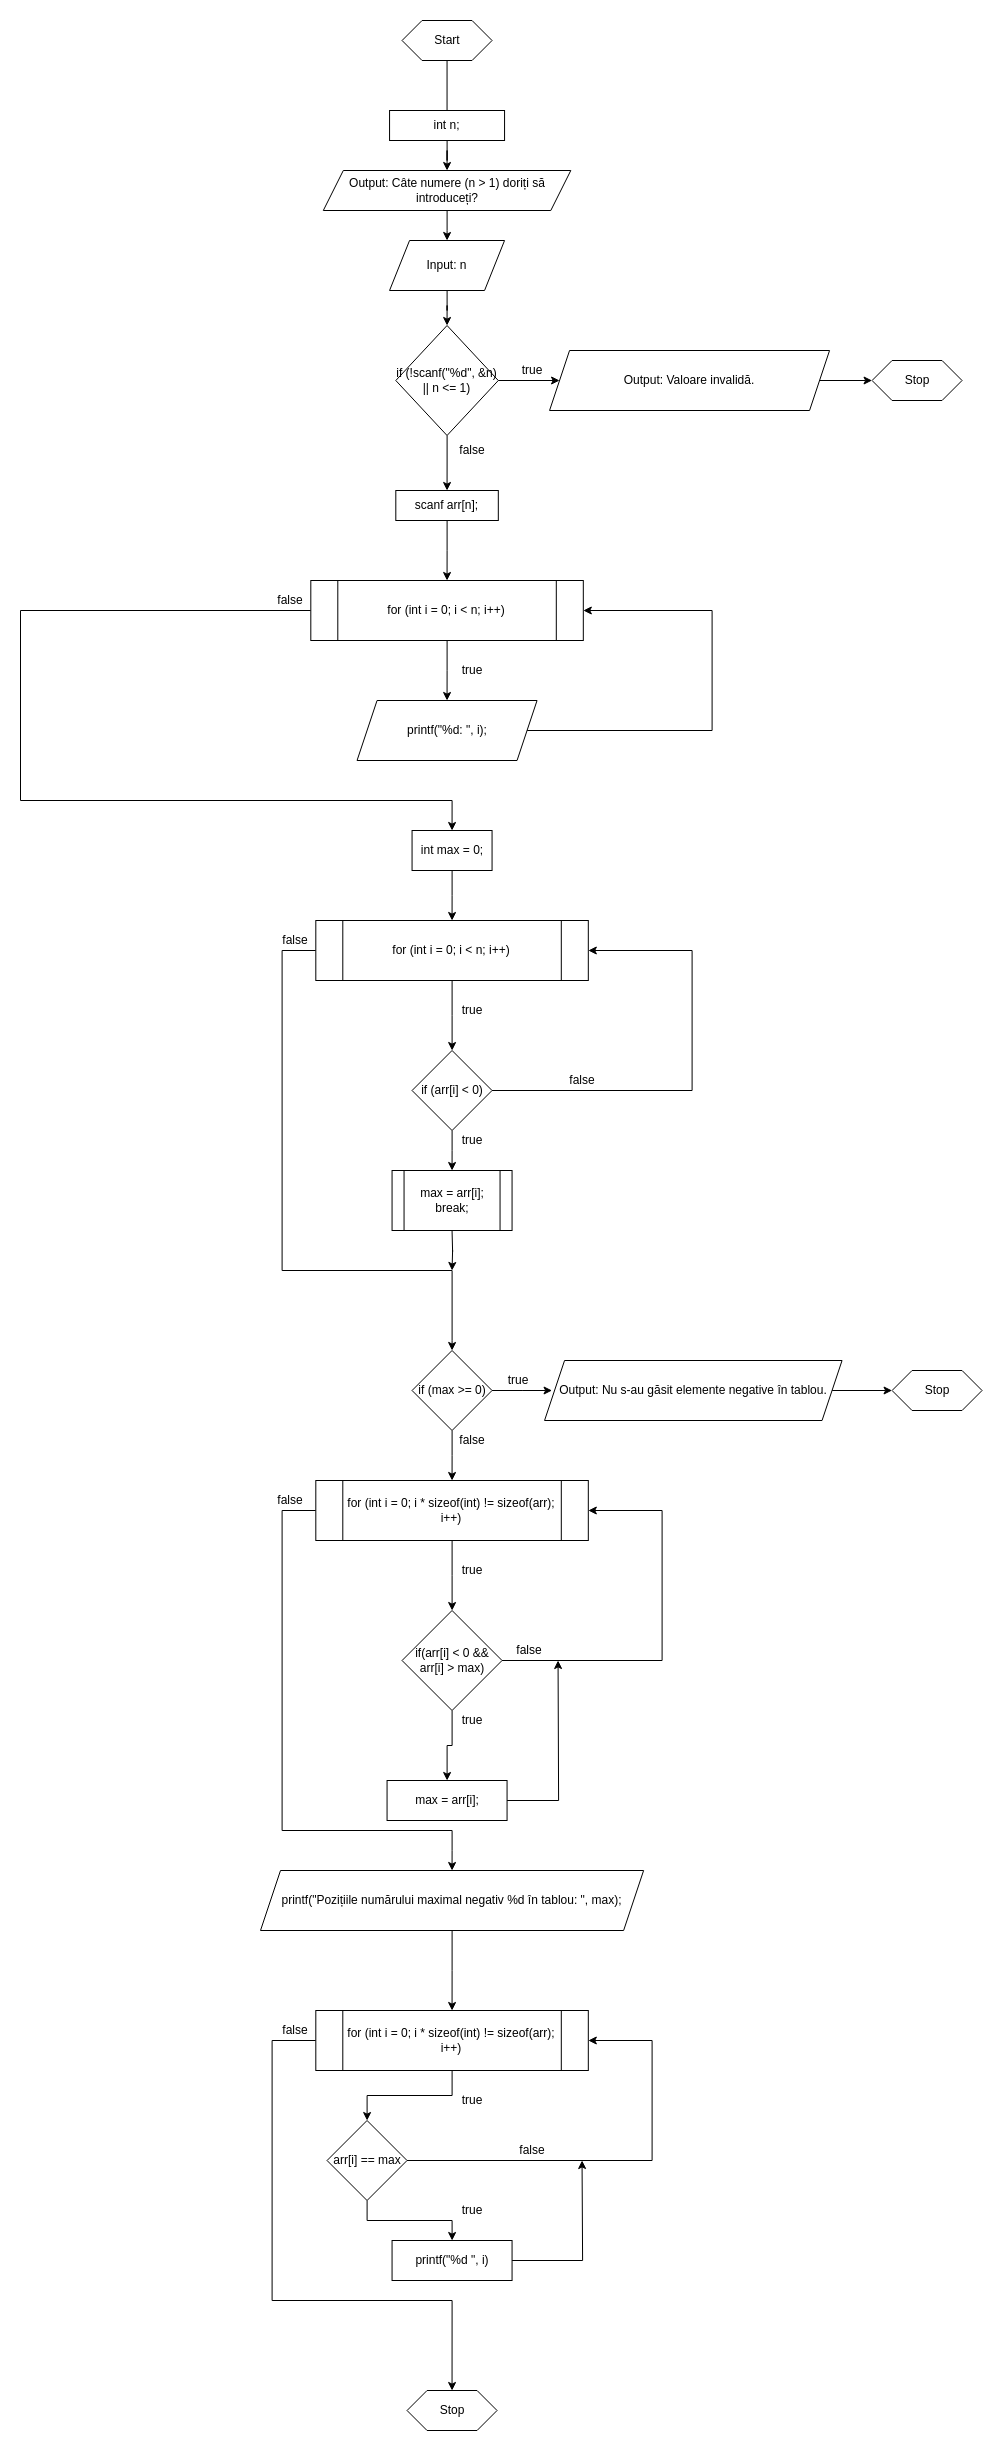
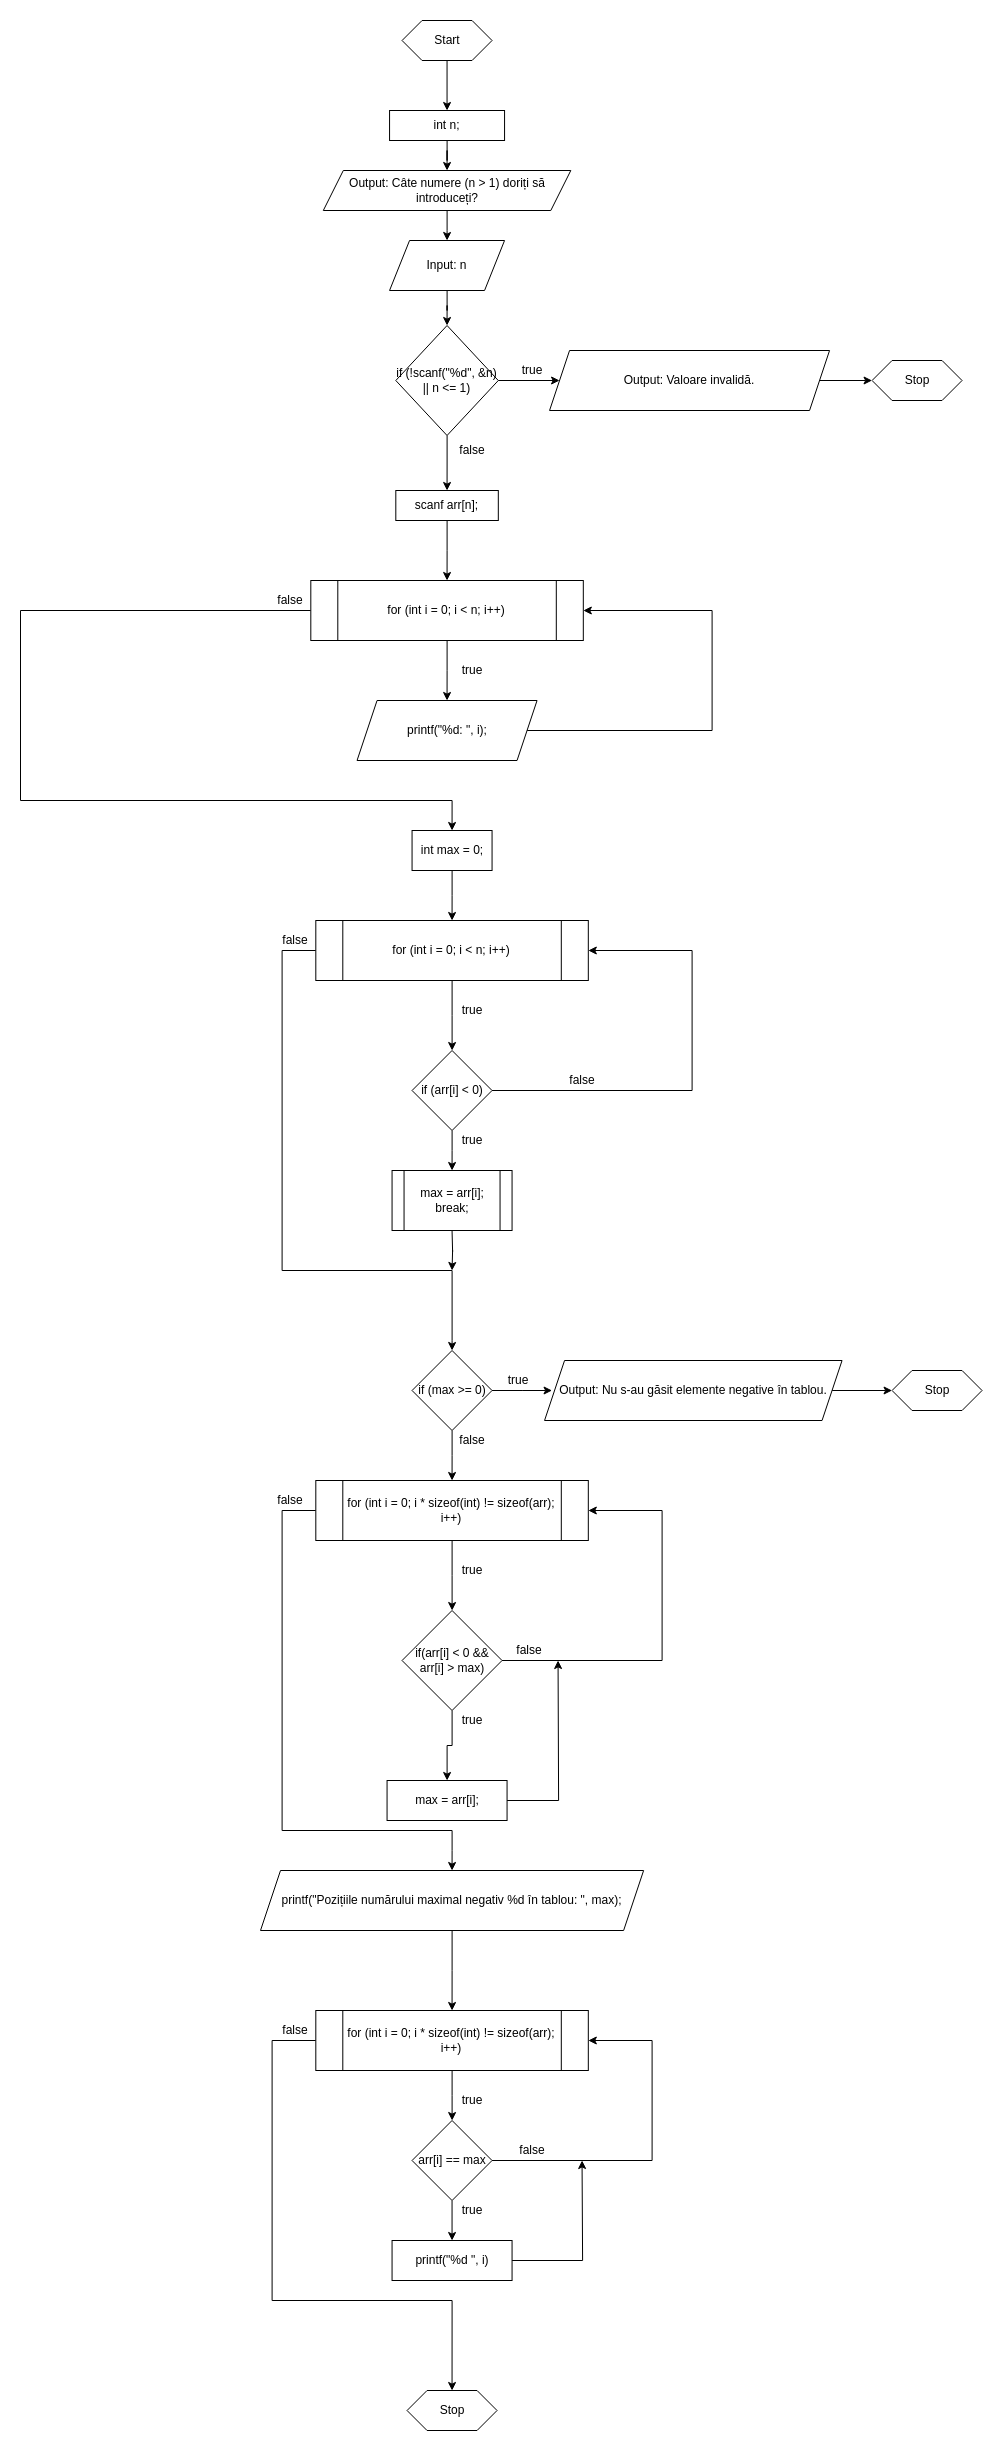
(447, 104) -> (447, 102)
(367, 2161) -> (452, 2161)
